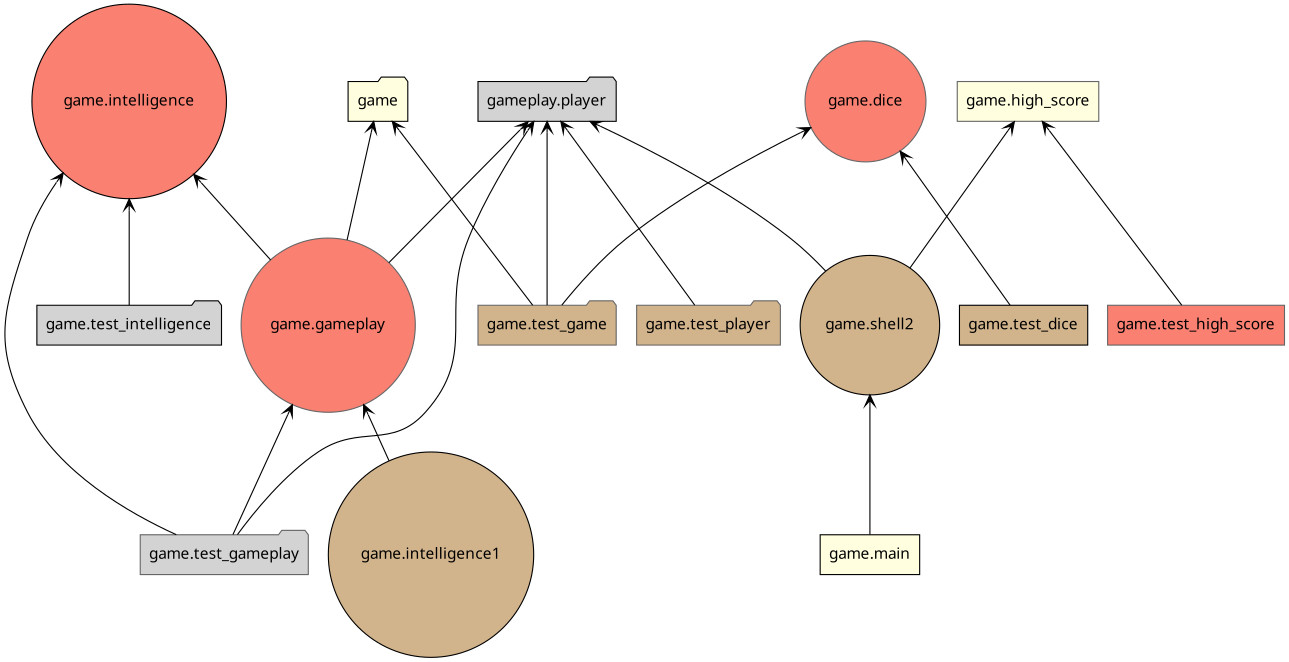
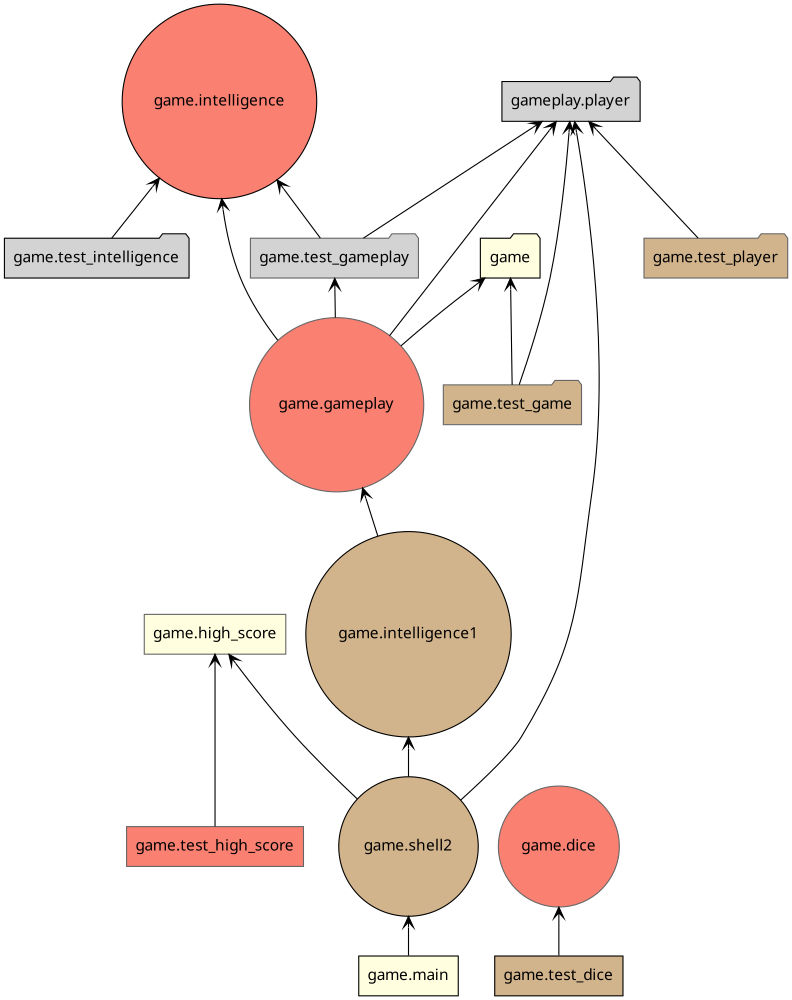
(672, 206) -> none
(260, 475) -> (335, 303)
none -> (409, 763)
